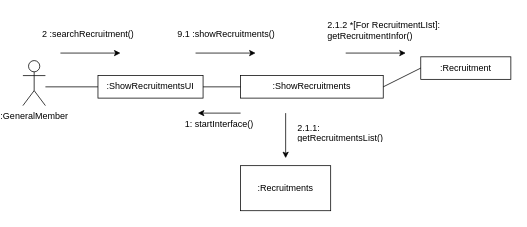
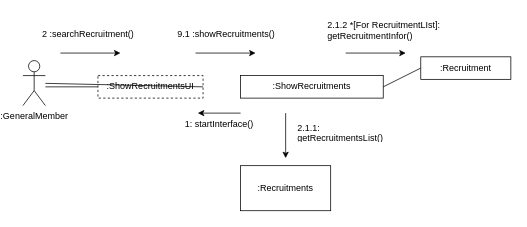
(150, 87) -> (150, 87)
(221, 87) -> (125, 85)
